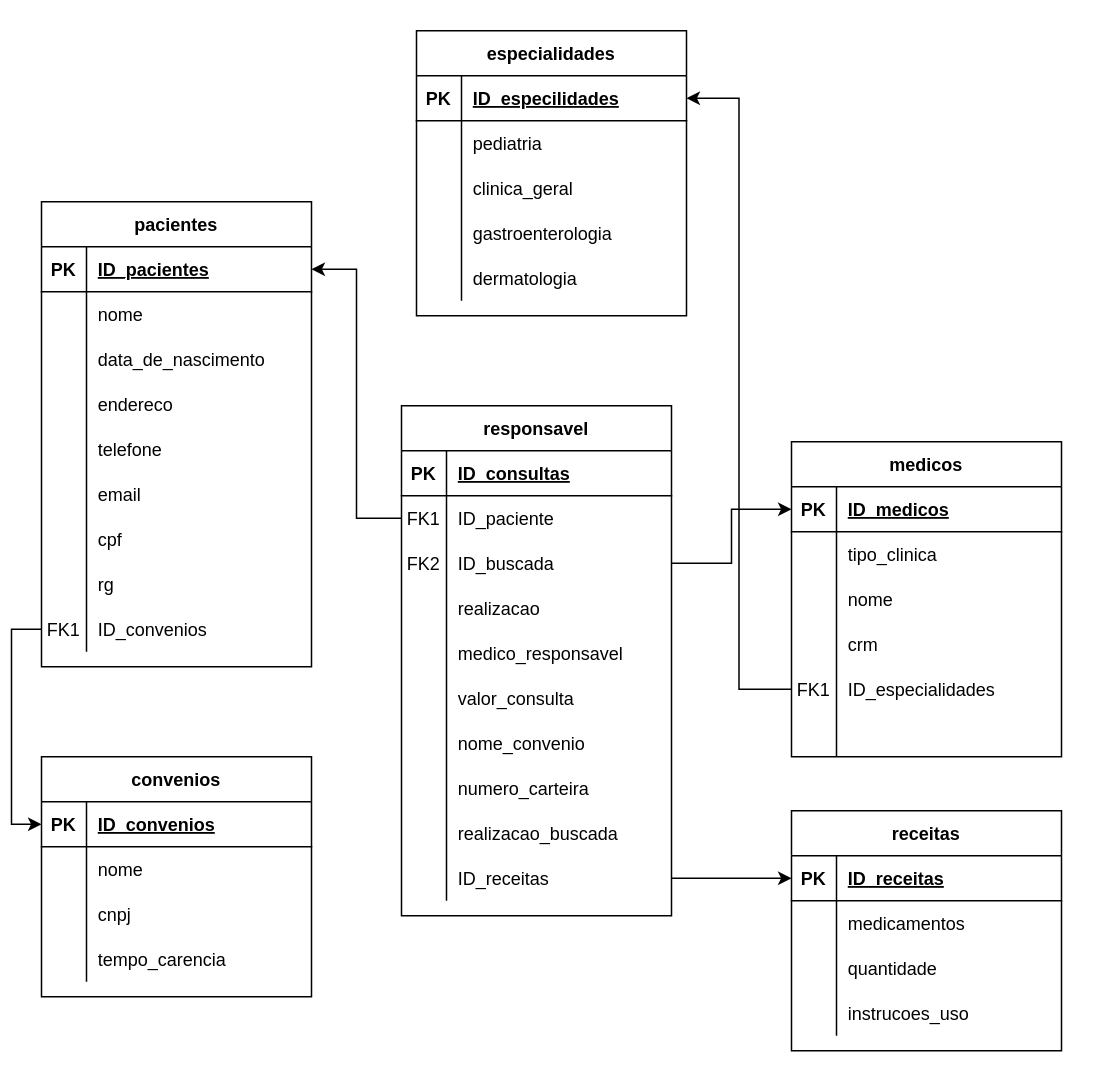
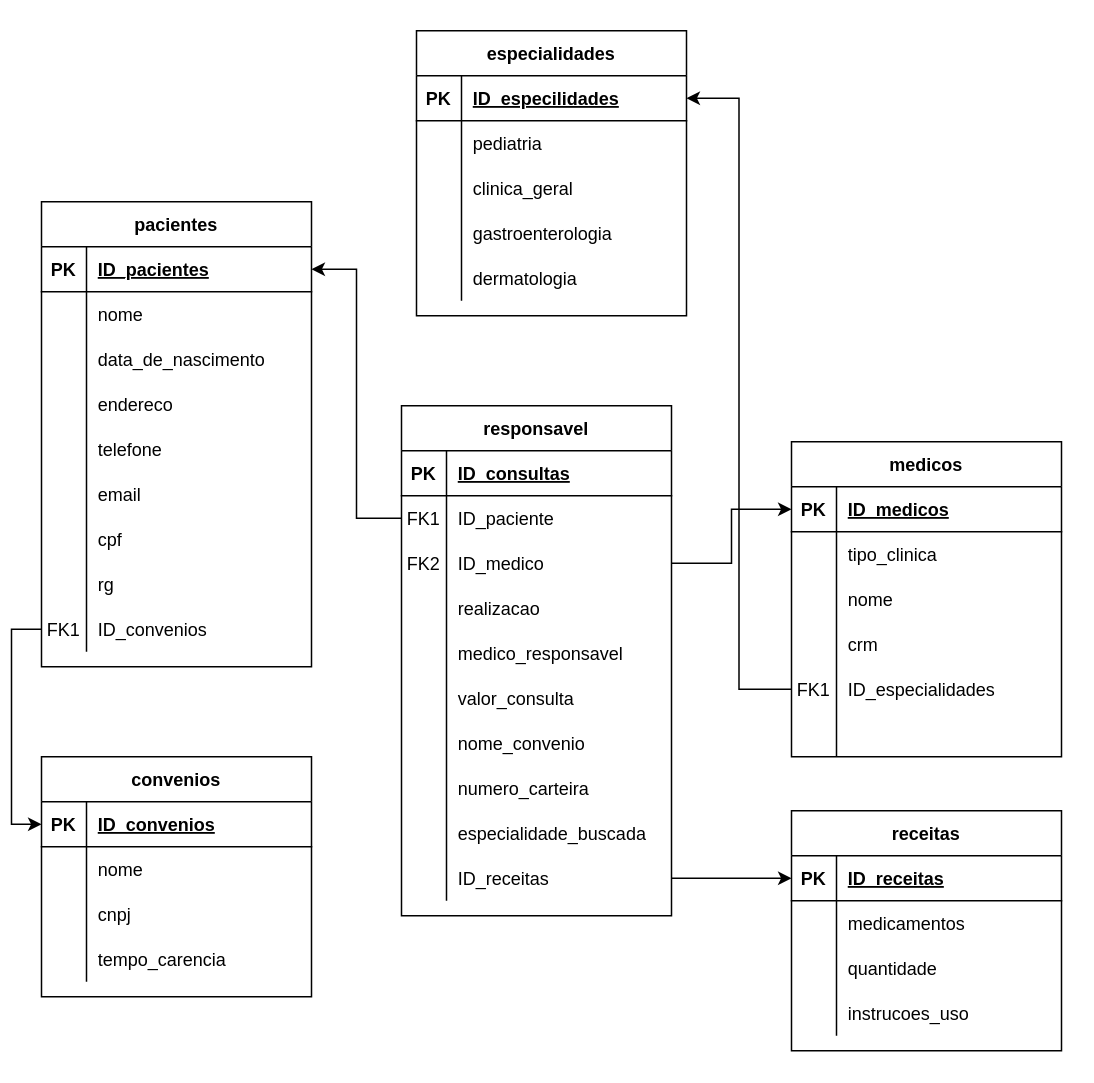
(508, 564) -> (501, 564)
(544, 834) -> (556, 834)
